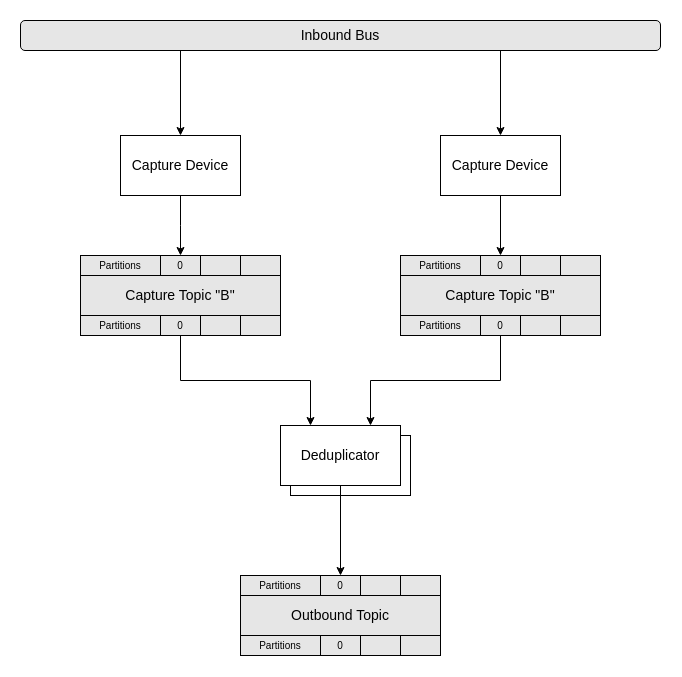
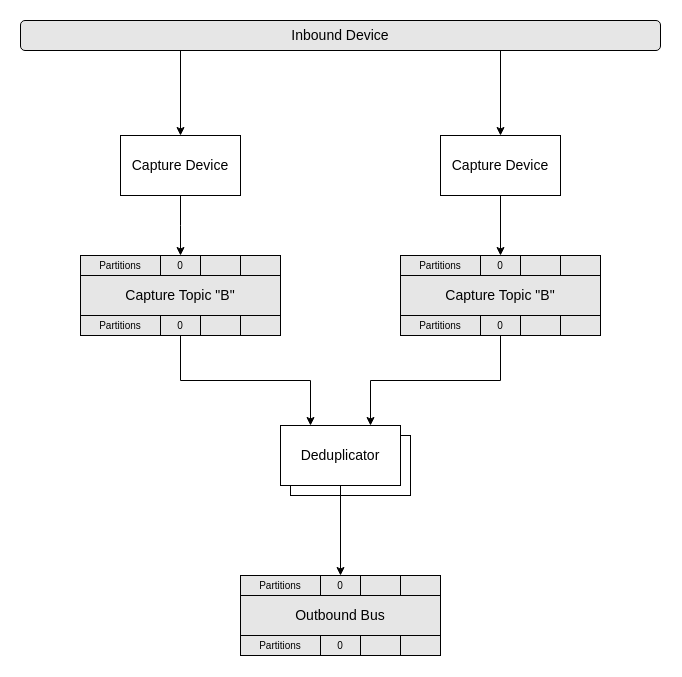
(341, 36) -> (341, 36)
(341, 616) -> (341, 616)
